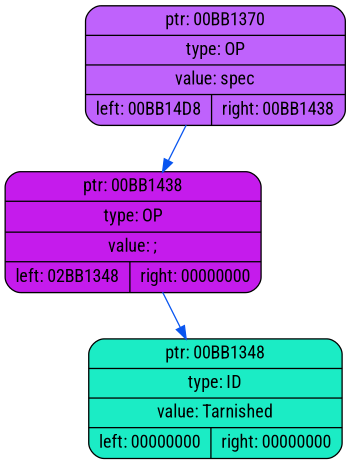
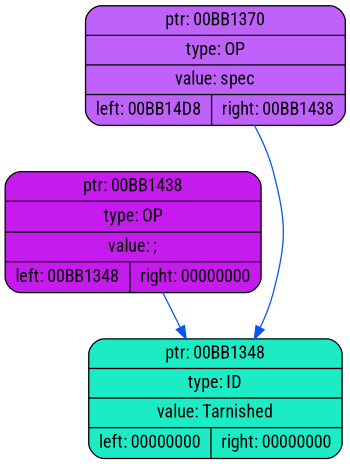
(177, 143) -> (283, 226)
(68, 277) -> (68, 277)
